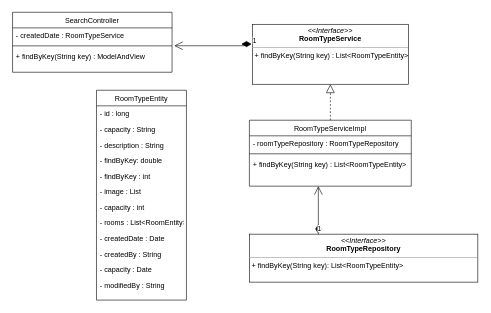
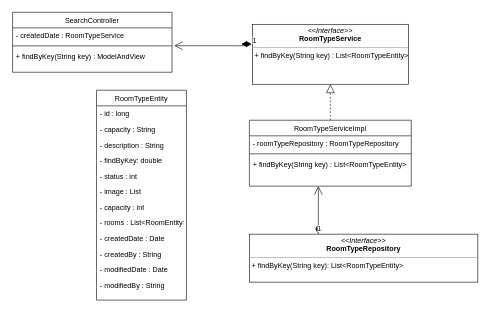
(128, 176) -> (123, 176)
(129, 270) -> (136, 270)
